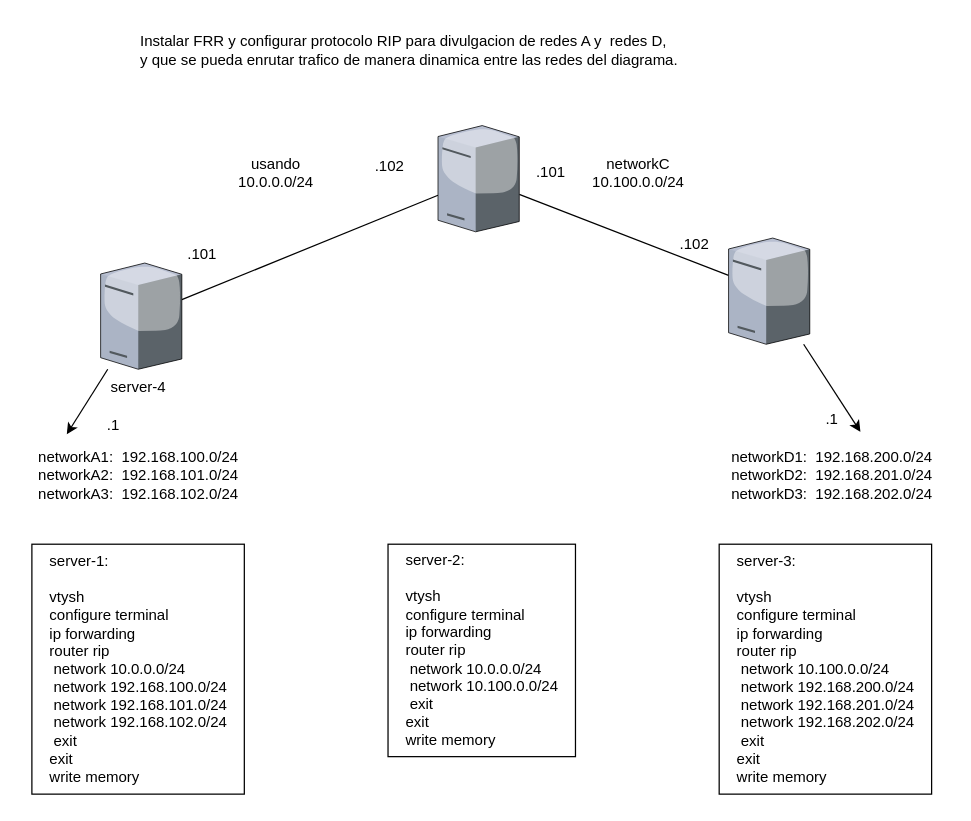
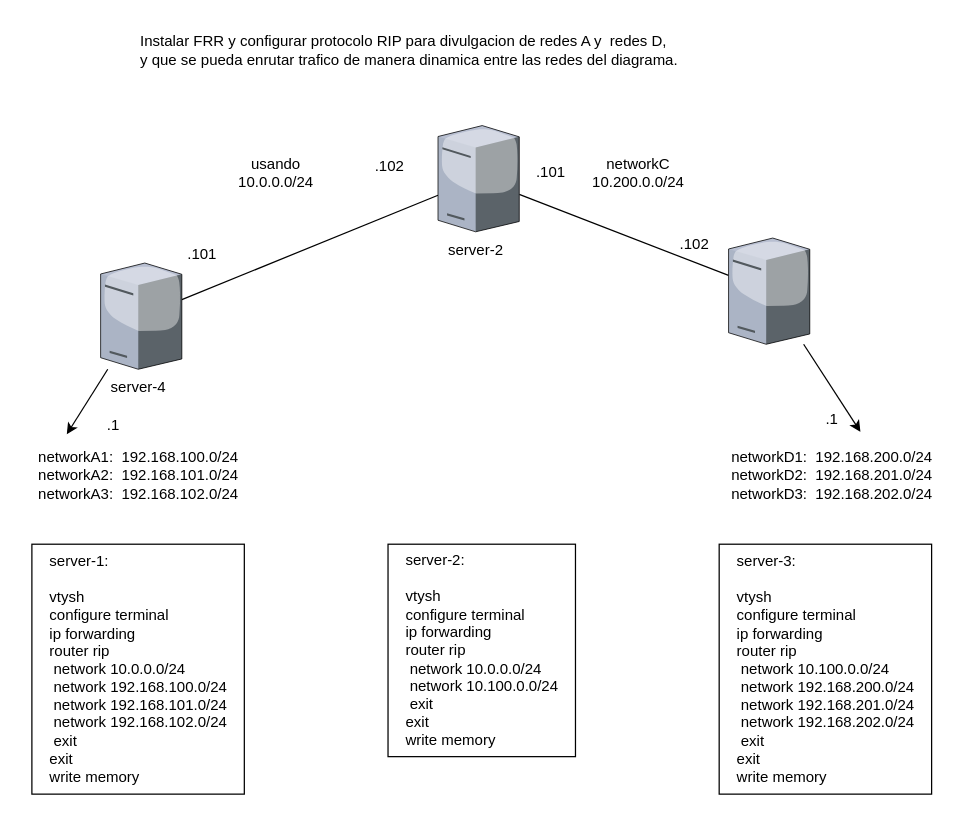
(639, 173) -> (639, 173)
none -> (476, 251)
